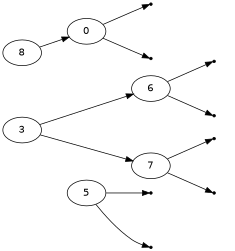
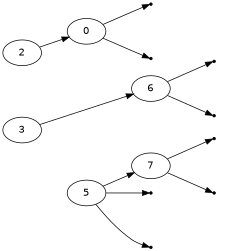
(22, 53) -> (22, 53)
(81, 146) -> (115, 181)
